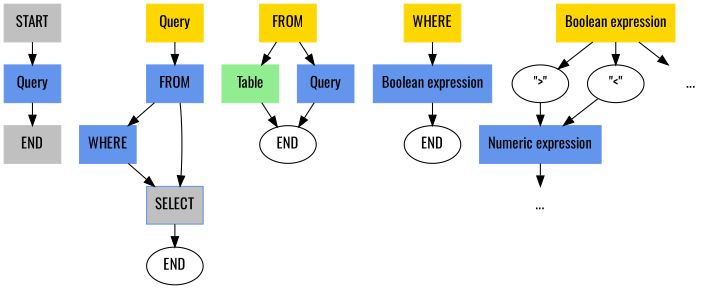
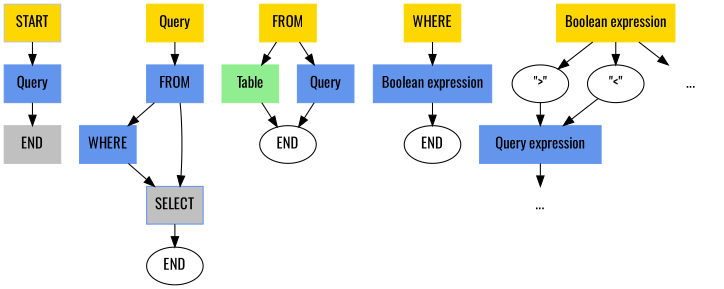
(32, 23) -> (32, 23)
(540, 145) -> (540, 145)
